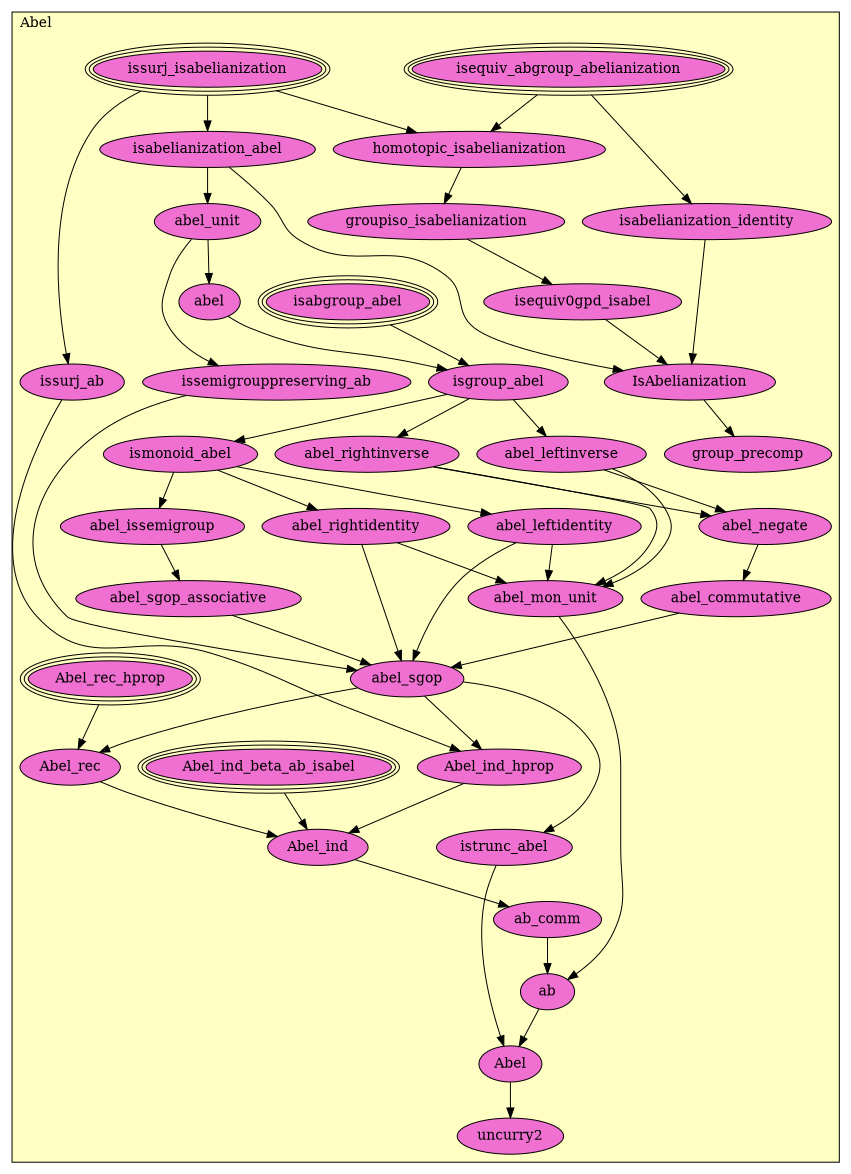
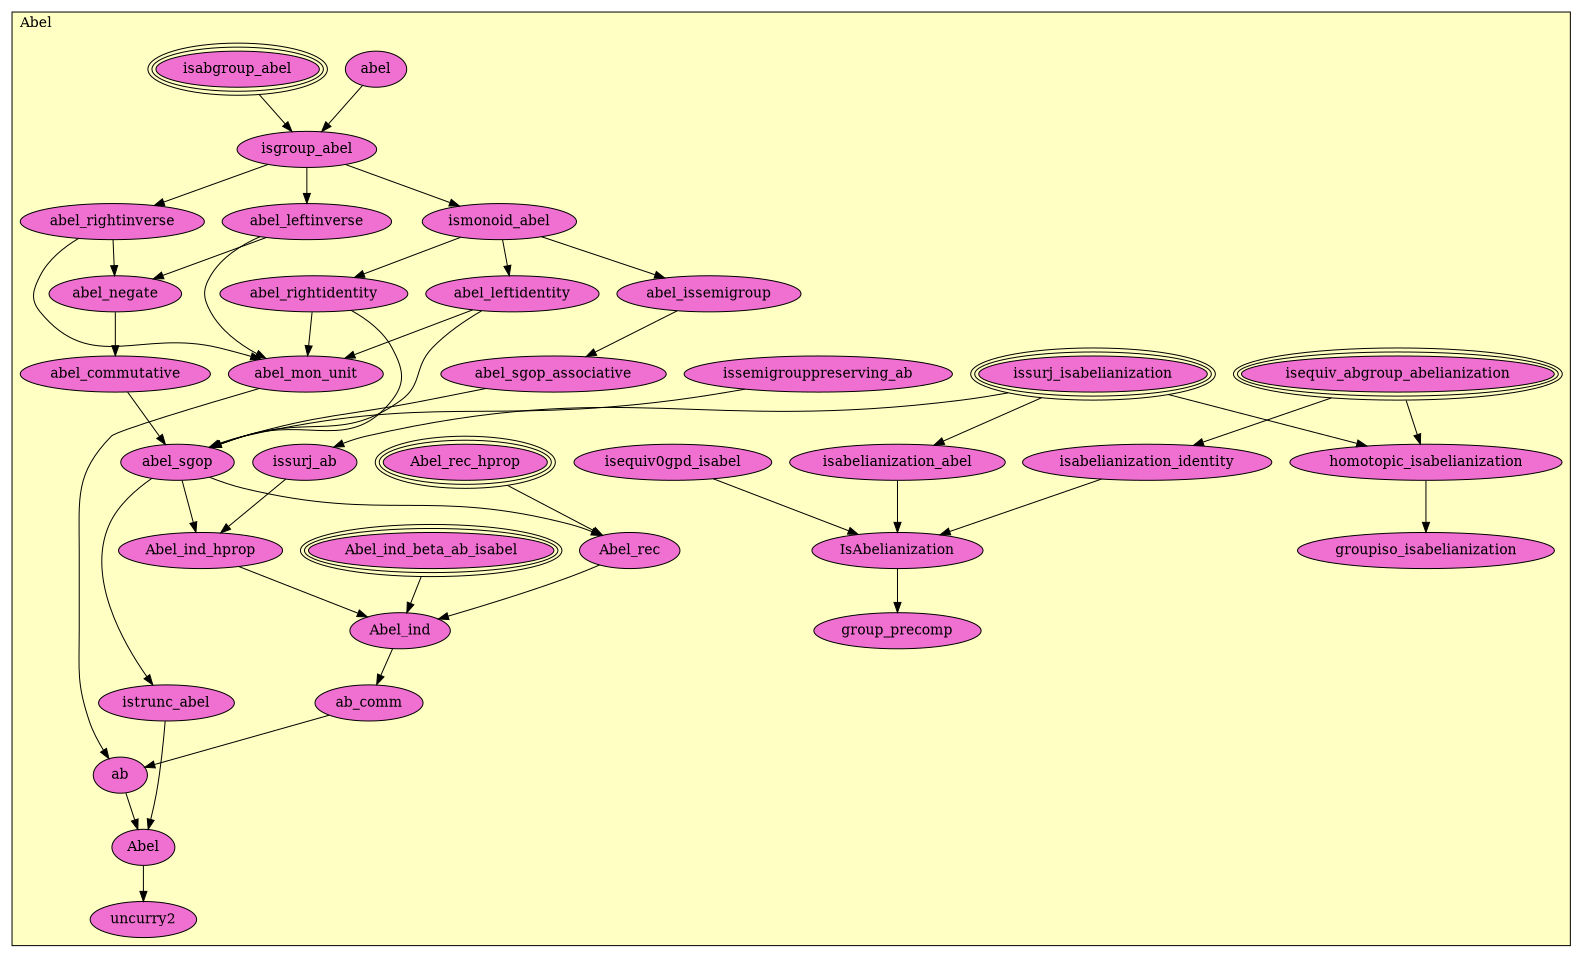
(208, 222) -> none
(505, 259) -> none
